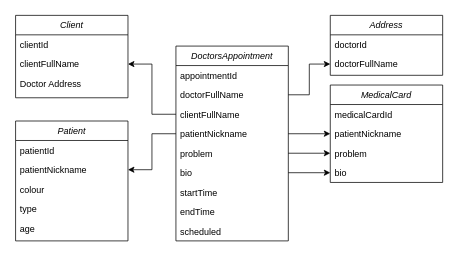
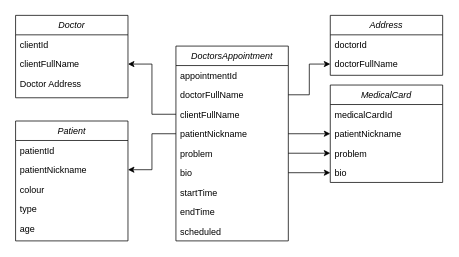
(71, 26) -> (71, 26)
